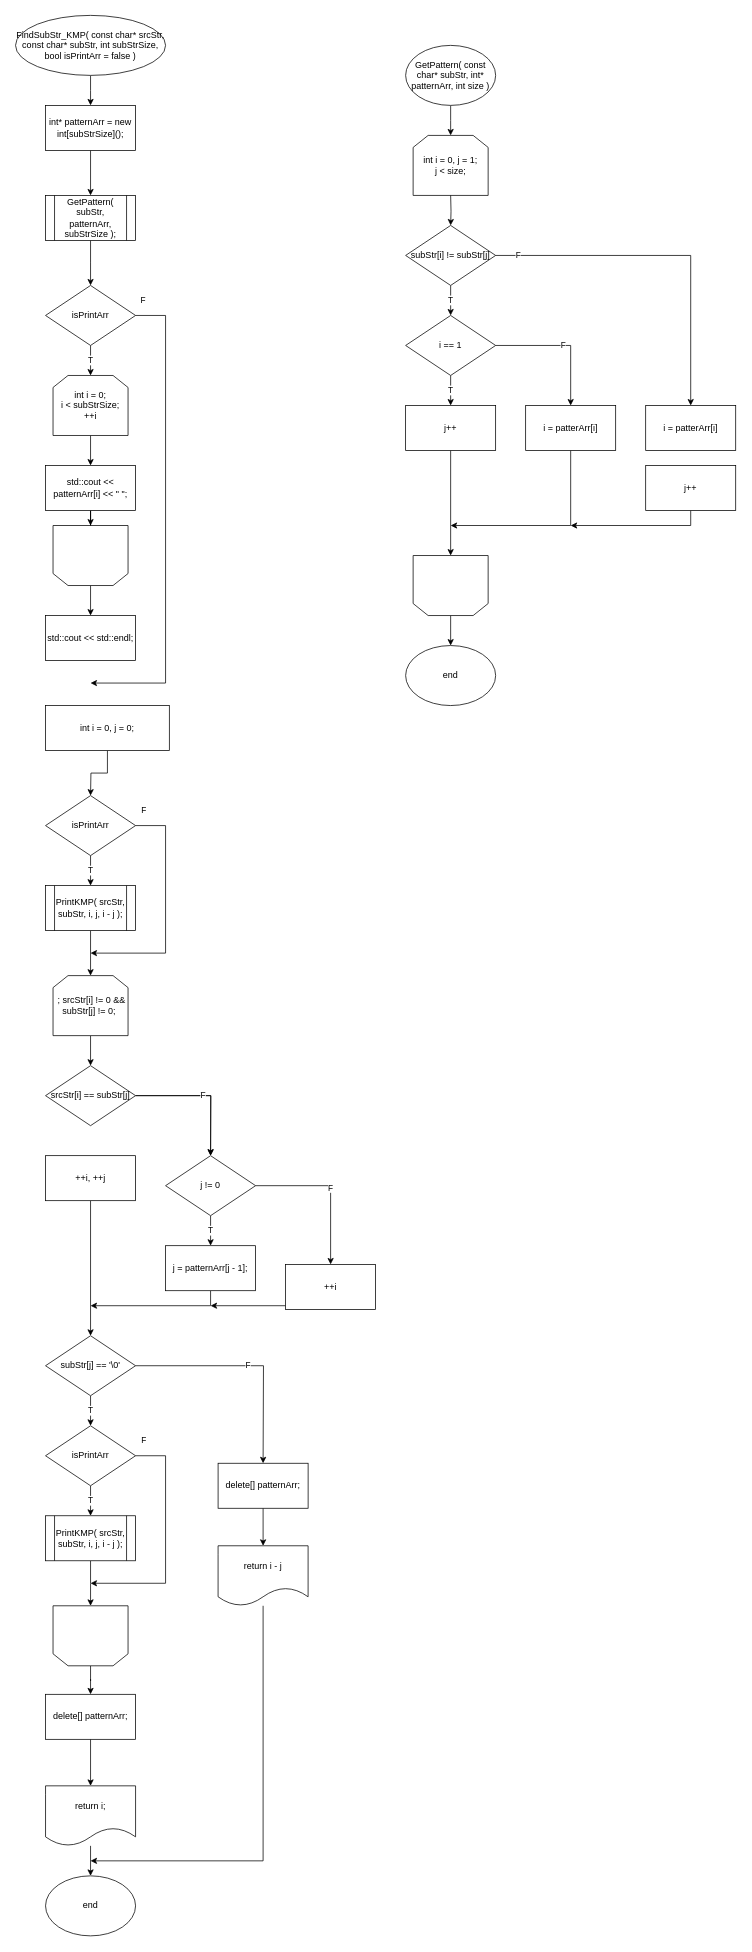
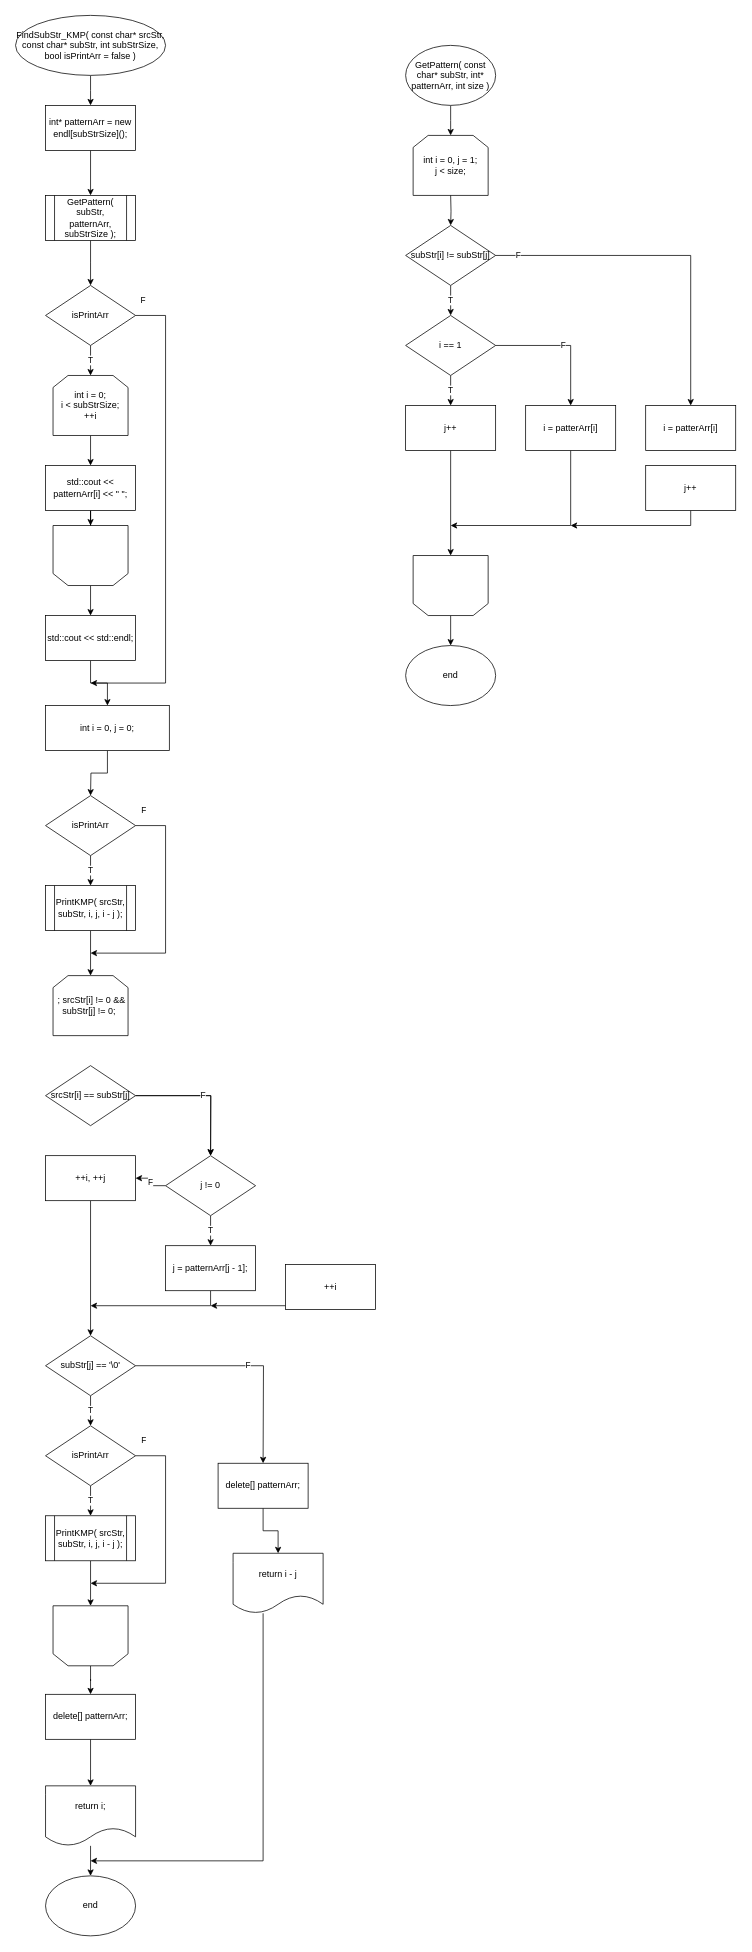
(90, 128) -> (90, 128)
none -> (90, 673)
(90, 1047) -> none
(329, 1185) -> (150, 1184)
(263, 1575) -> (278, 1583)
